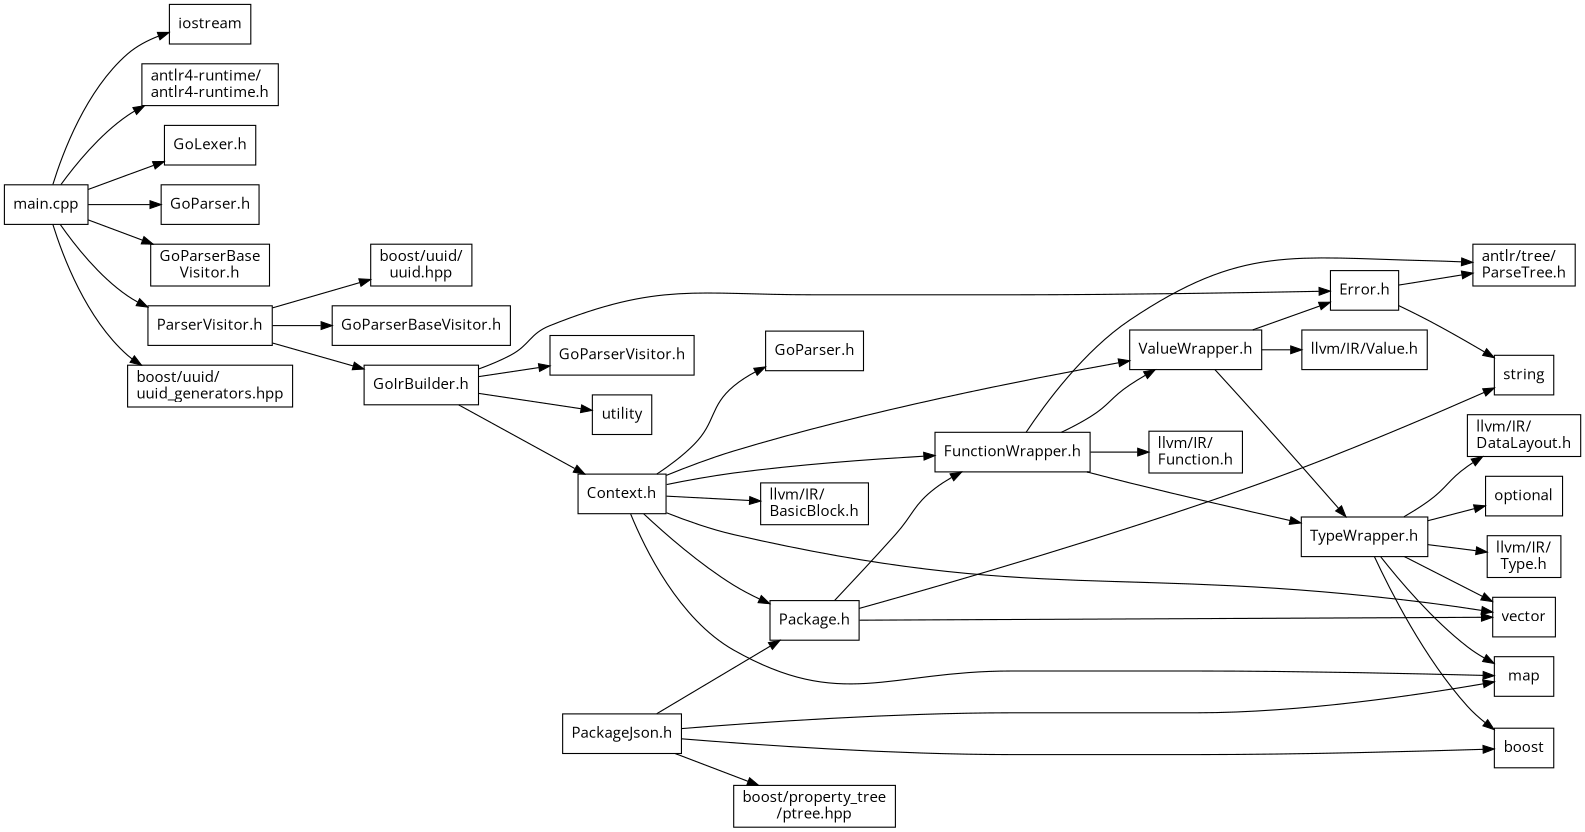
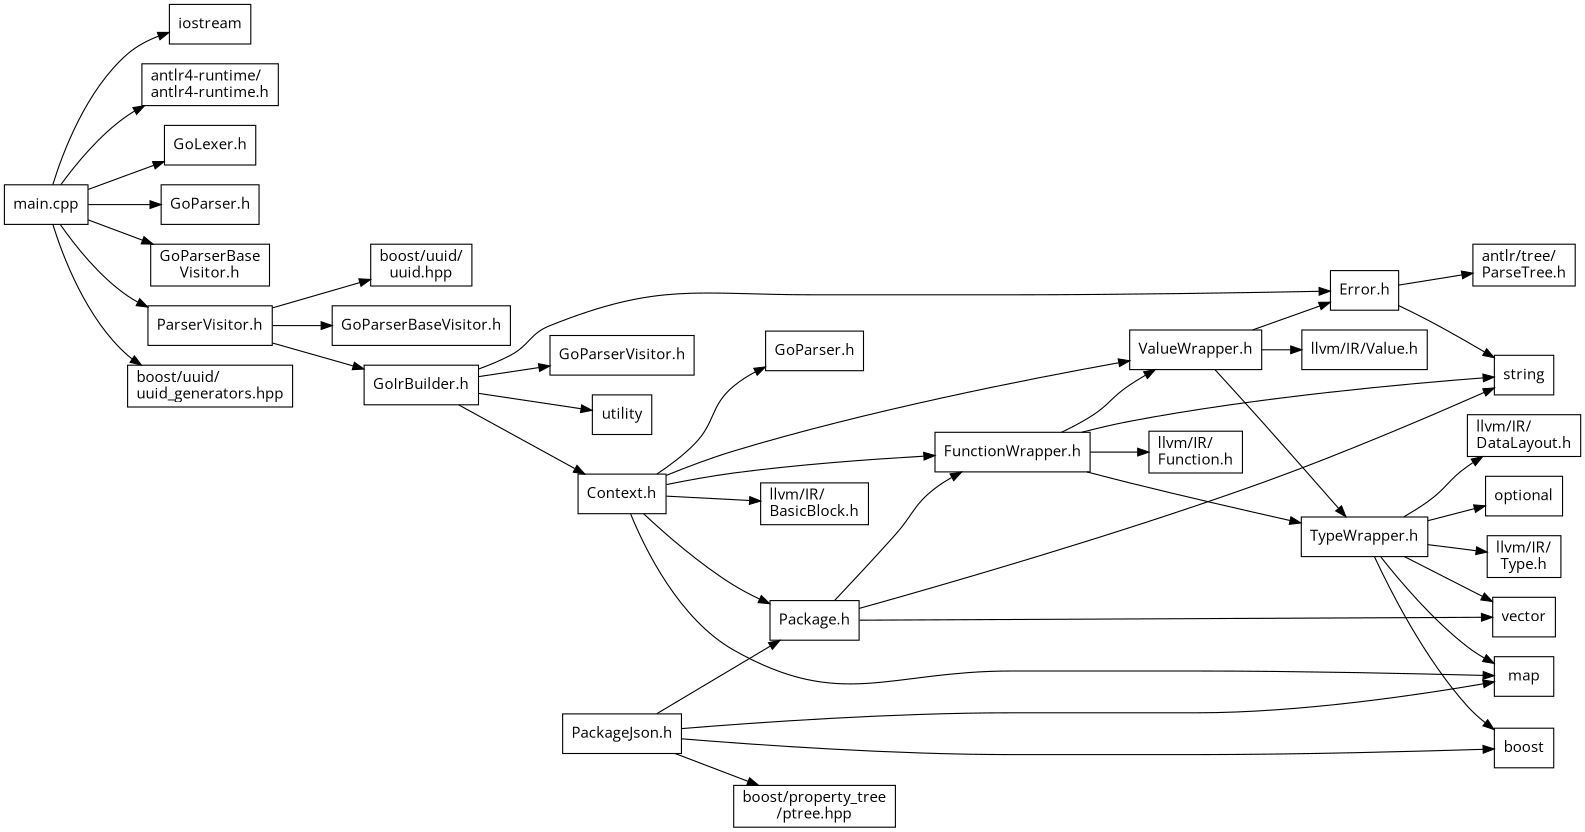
(1214, 275) -> (1281, 398)
(1071, 580) -> none
